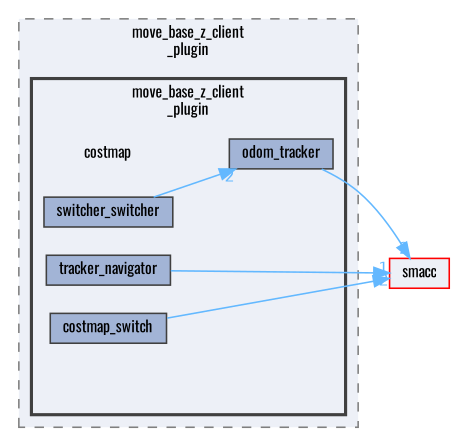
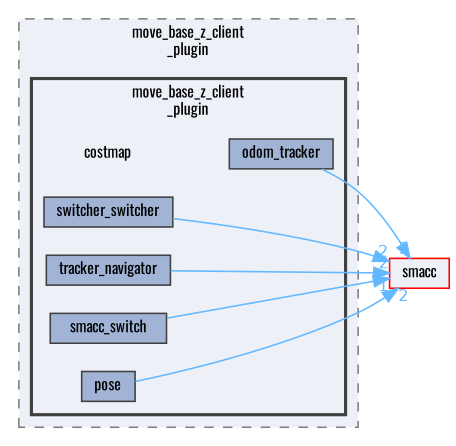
(187, 186) -> (274, 233)
(108, 328) -> (108, 328)
none -> (108, 386)
